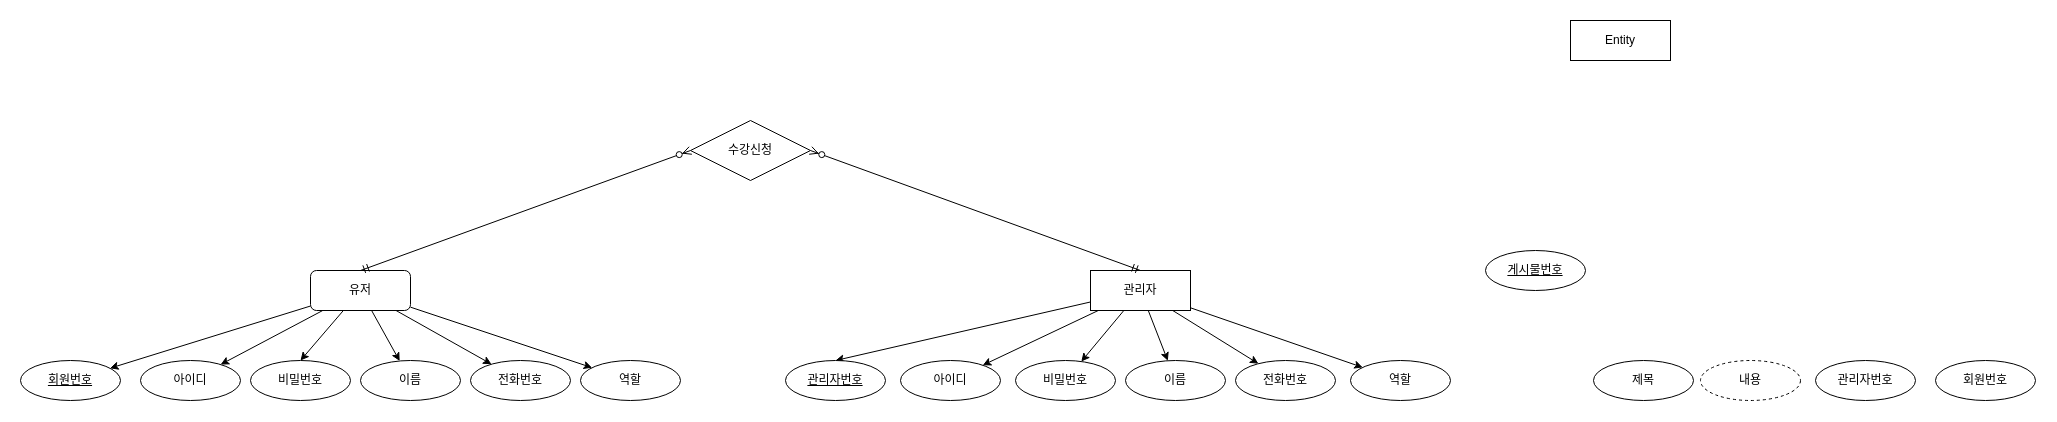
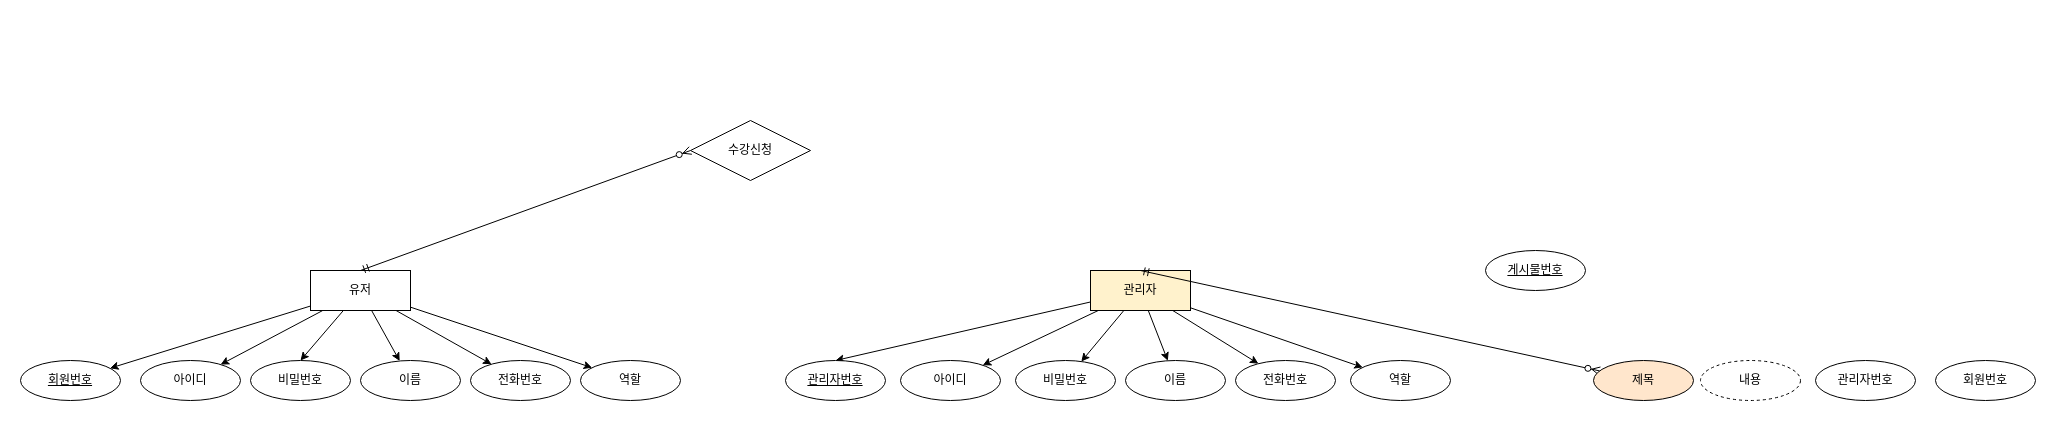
(1621, 41) -> none
(976, 211) -> (1370, 321)
(361, 291) -> (361, 291)
(1141, 291) -> (1141, 291)
(1644, 381) -> (1644, 381)
